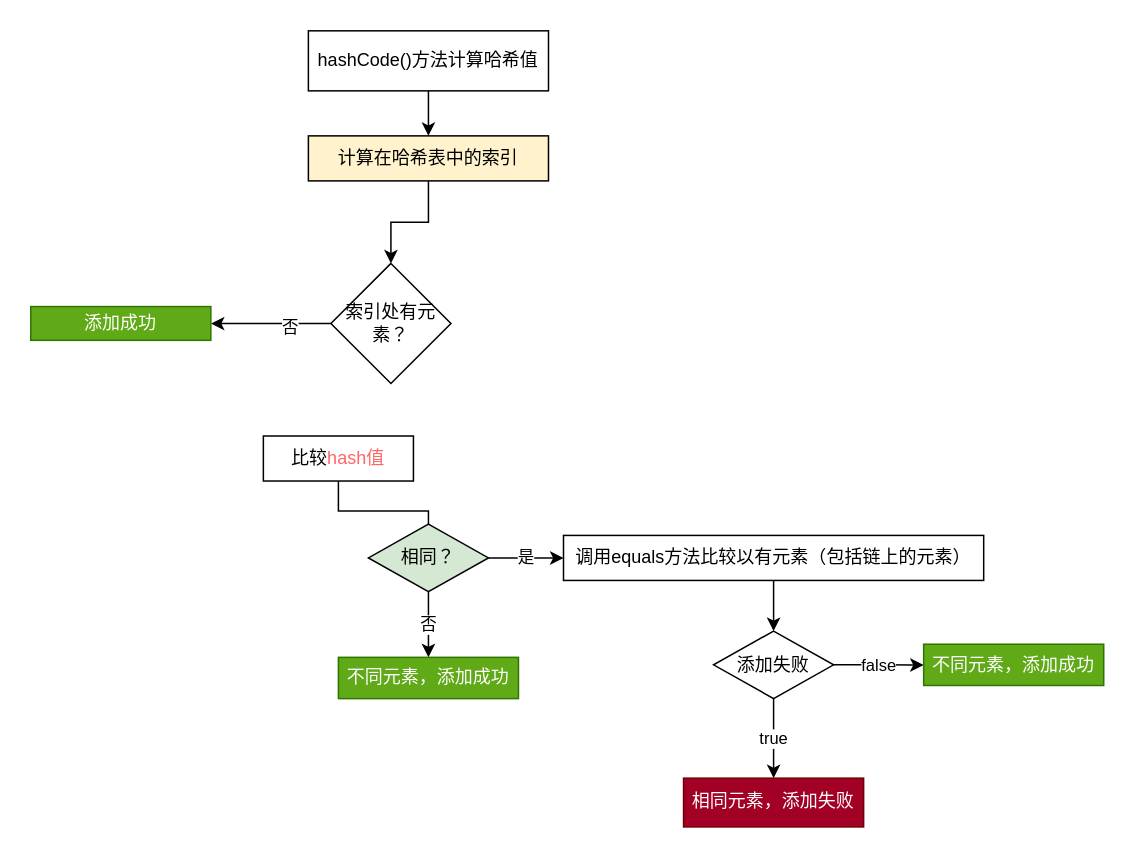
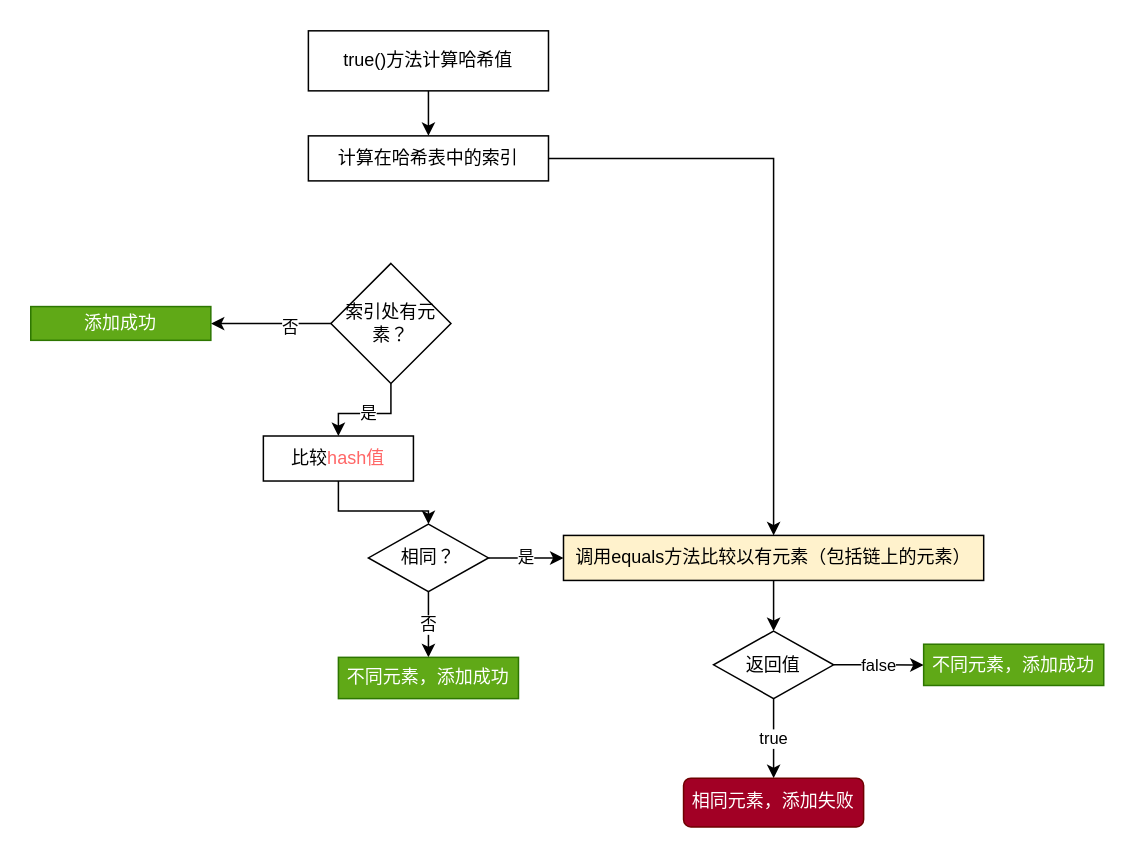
(428, 61) -> (428, 61)
(428, 158) -> (428, 158)
(415, 222) -> (773, 229)
none -> (374, 413)
(428, 513) -> (426, 511)
(428, 558) -> (428, 558)
(773, 558) -> (773, 558)
(773, 665) -> (773, 665)
(773, 802) -> (773, 802)
